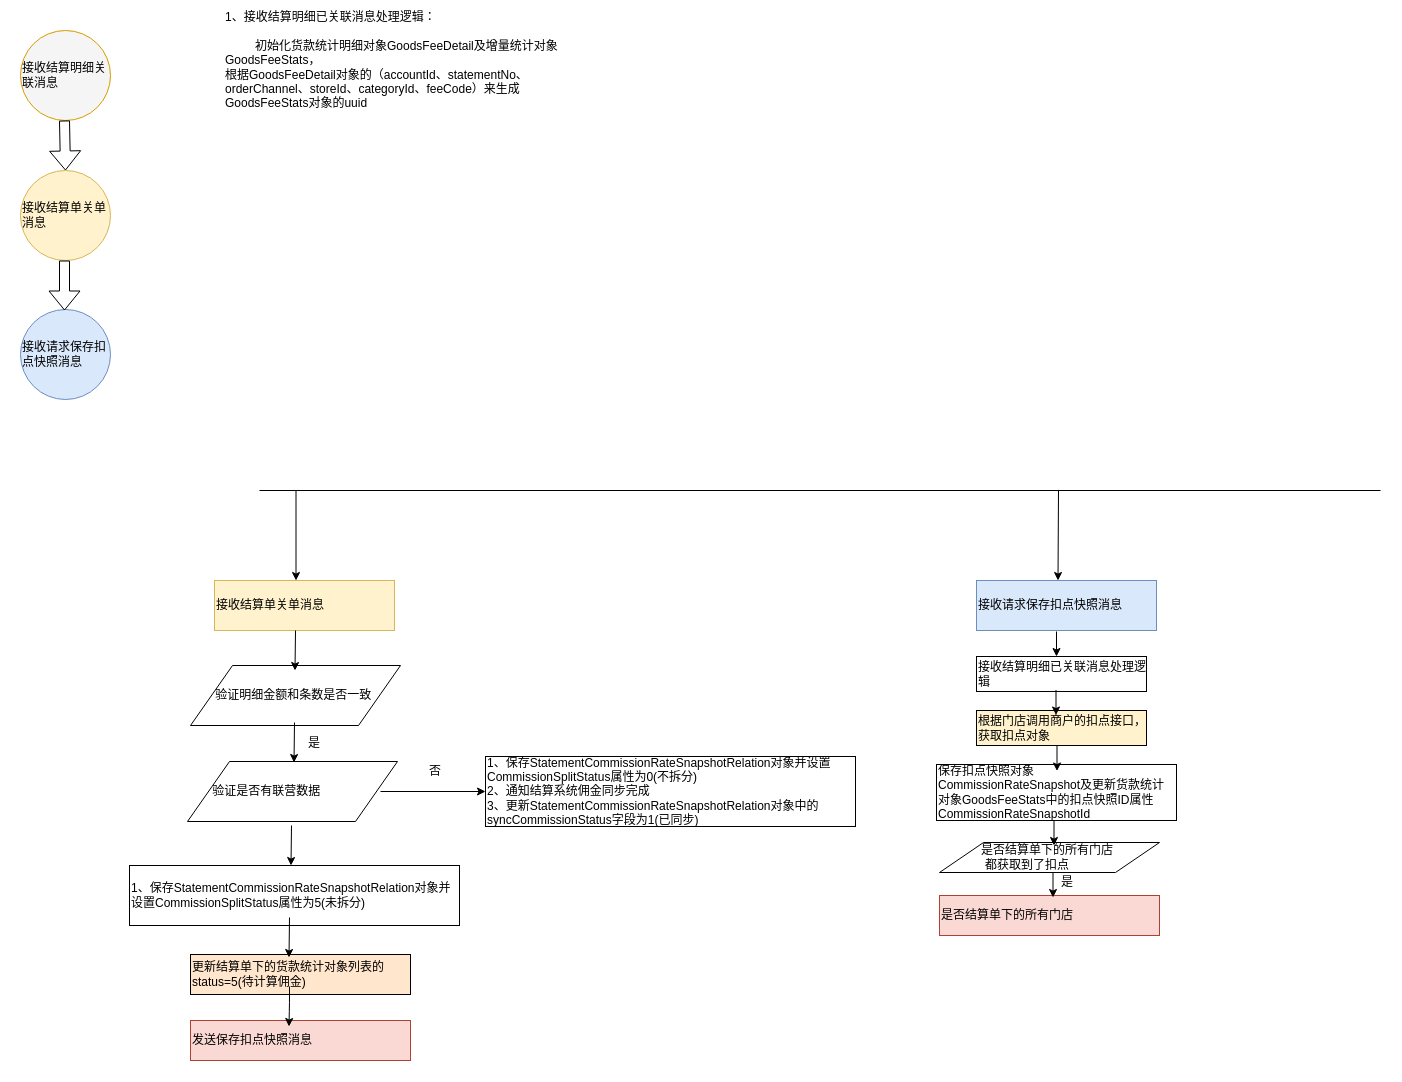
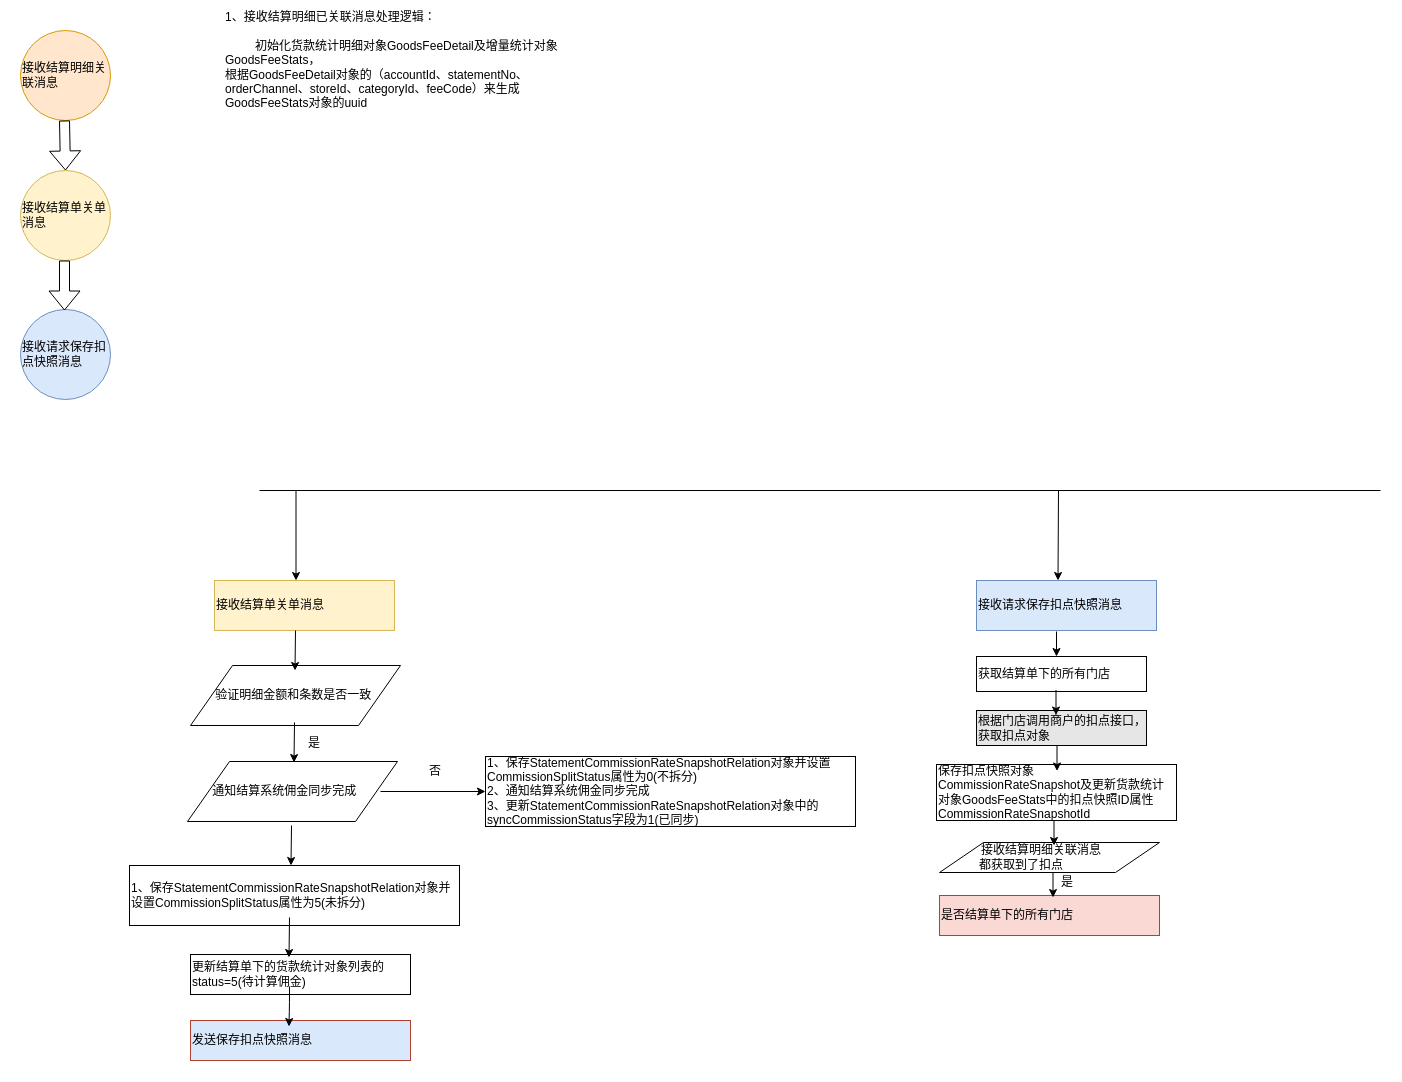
(66, 76) -> (66, 76)
(1063, 675) -> (1045, 675)
(1062, 728) -> (1062, 728)
(244, 792) -> (262, 792)
(1008, 858) -> (1002, 858)
(301, 975) -> (301, 975)
(301, 1041) -> (301, 1041)
